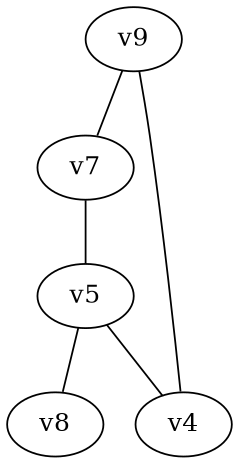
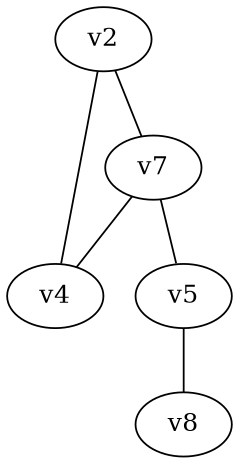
(134, 39) -> (103, 39)
(135, 360) -> (104, 232)
